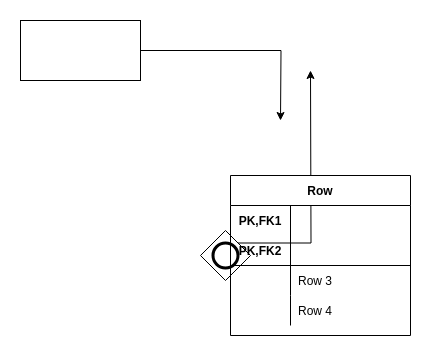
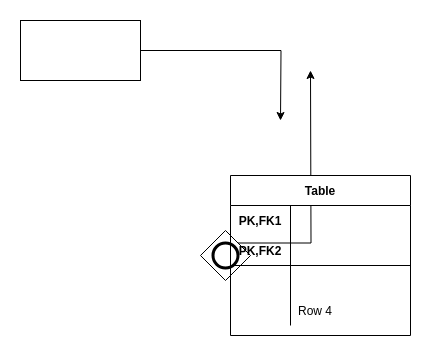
(320, 191) -> (320, 191)
(351, 281) -> none
